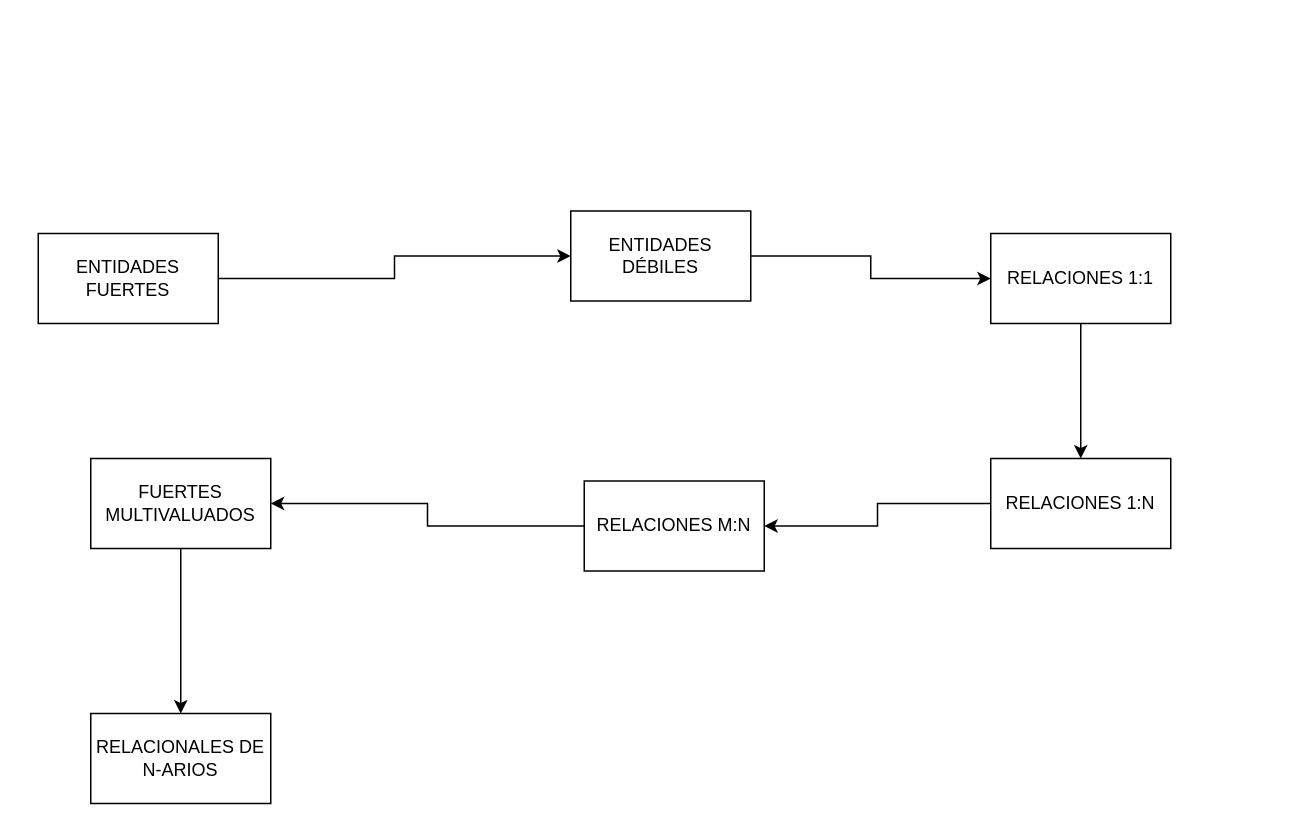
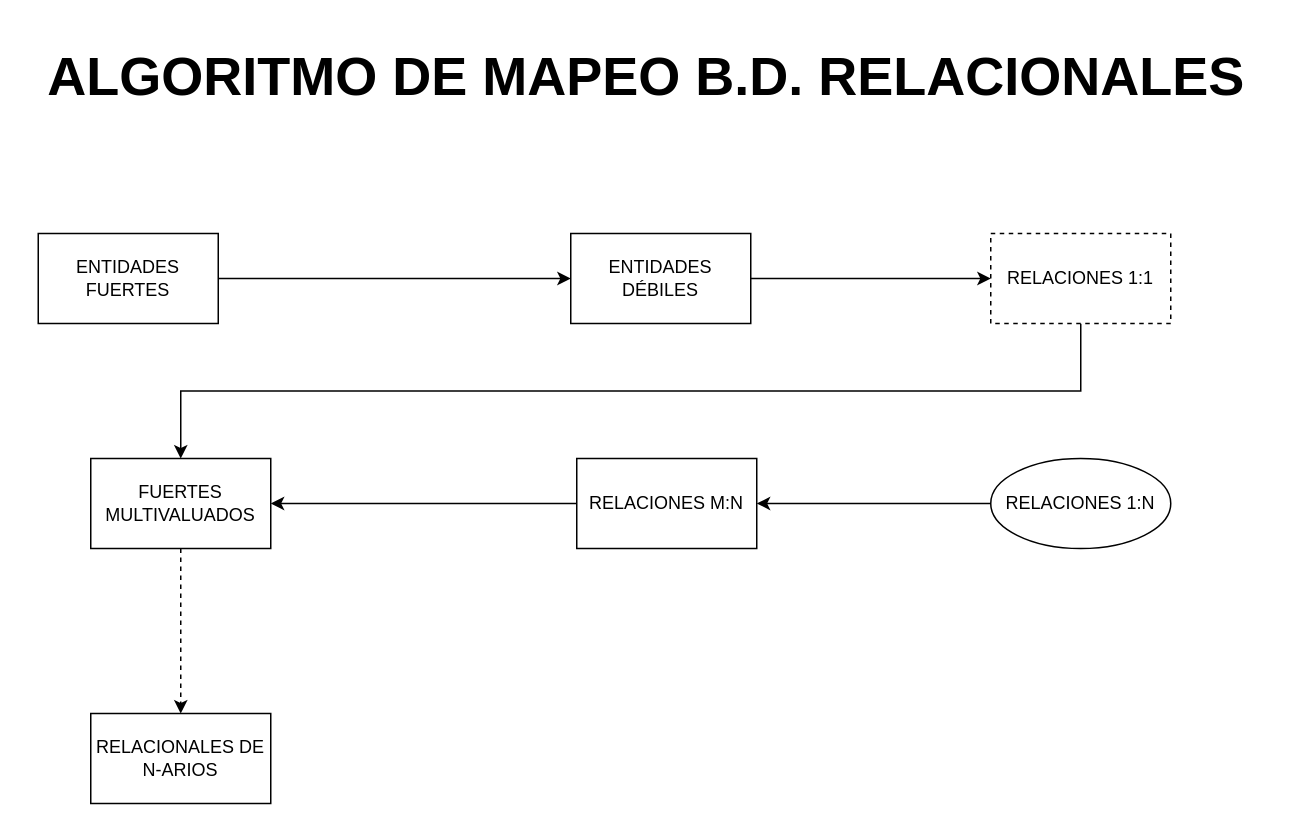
none -> (646, 76)
(661, 256) -> (661, 278)
(1081, 278) -> (1081, 278)
(1081, 419) -> (604, 391)
(1081, 503) -> (1081, 503)
(674, 526) -> (667, 503)
(181, 626) -> (181, 626)
